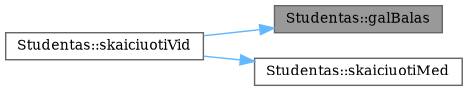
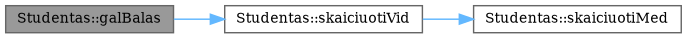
(232, 33) -> (192, 19)
